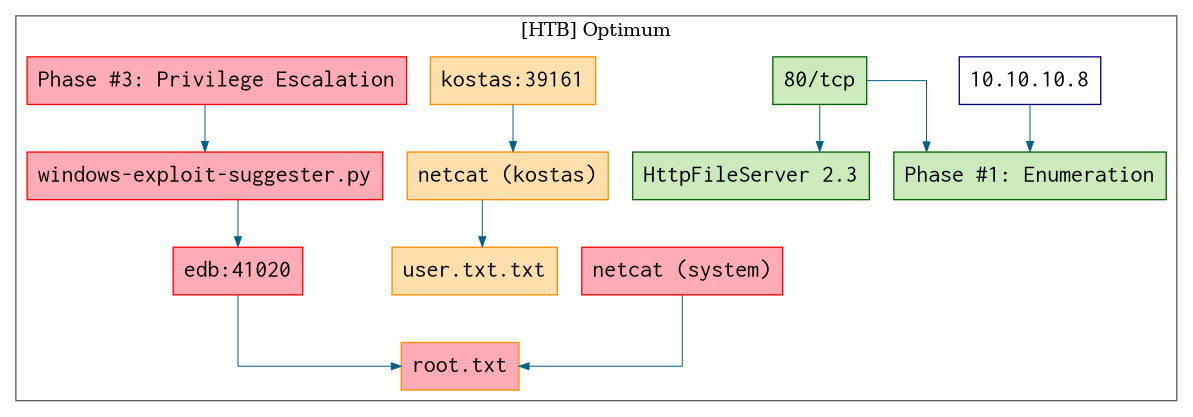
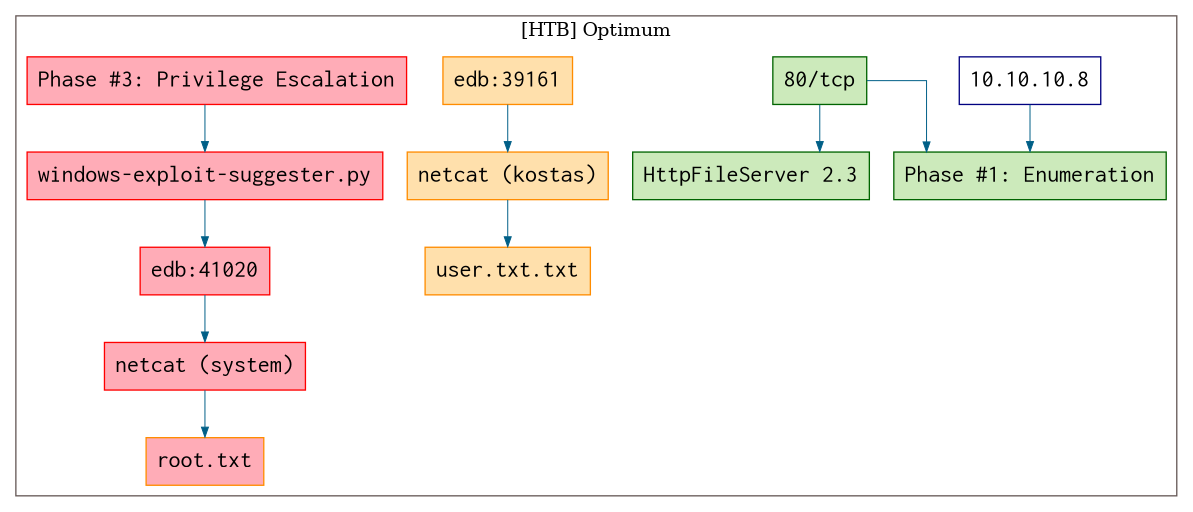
(513, 81) -> (508, 81)
(279, 366) -> (205, 314)
